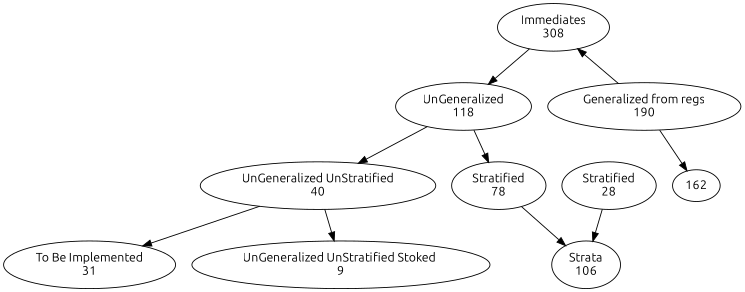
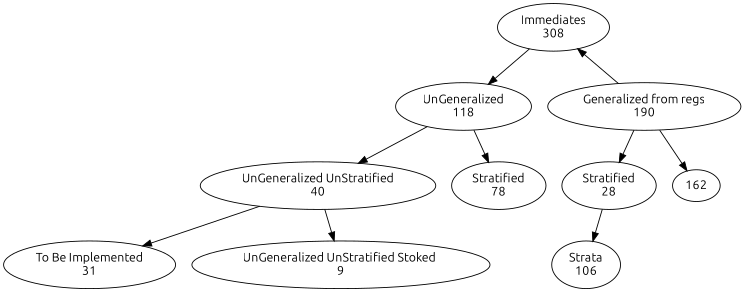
none -> (628, 142)
(540, 223) -> none
